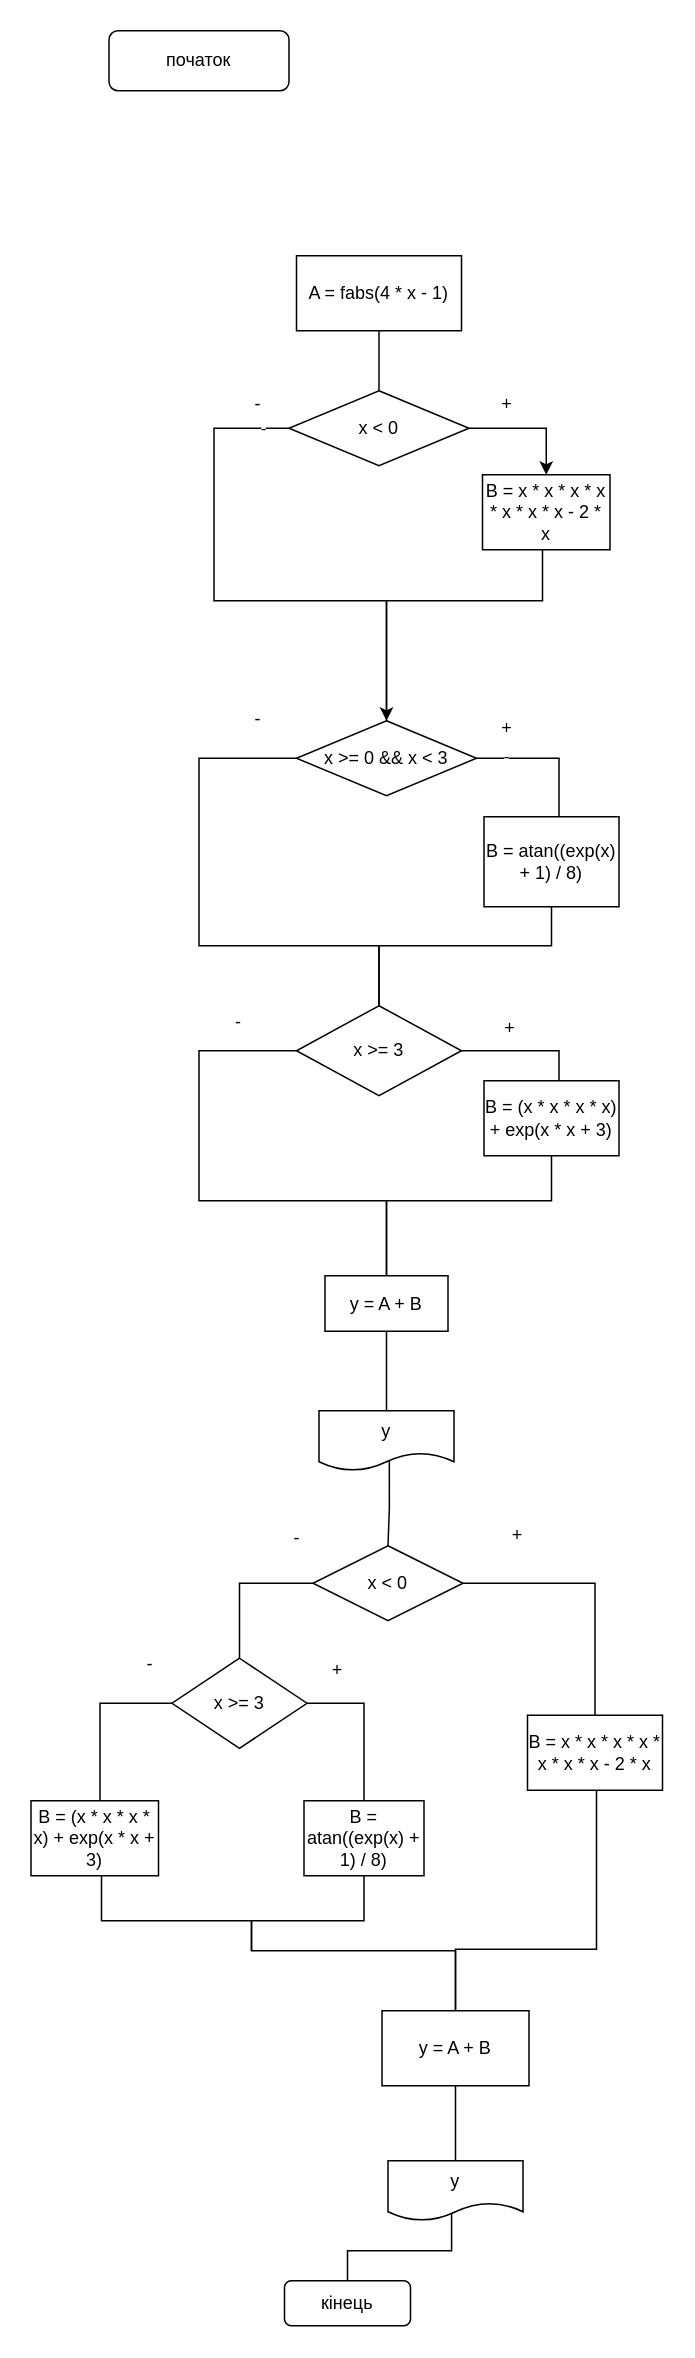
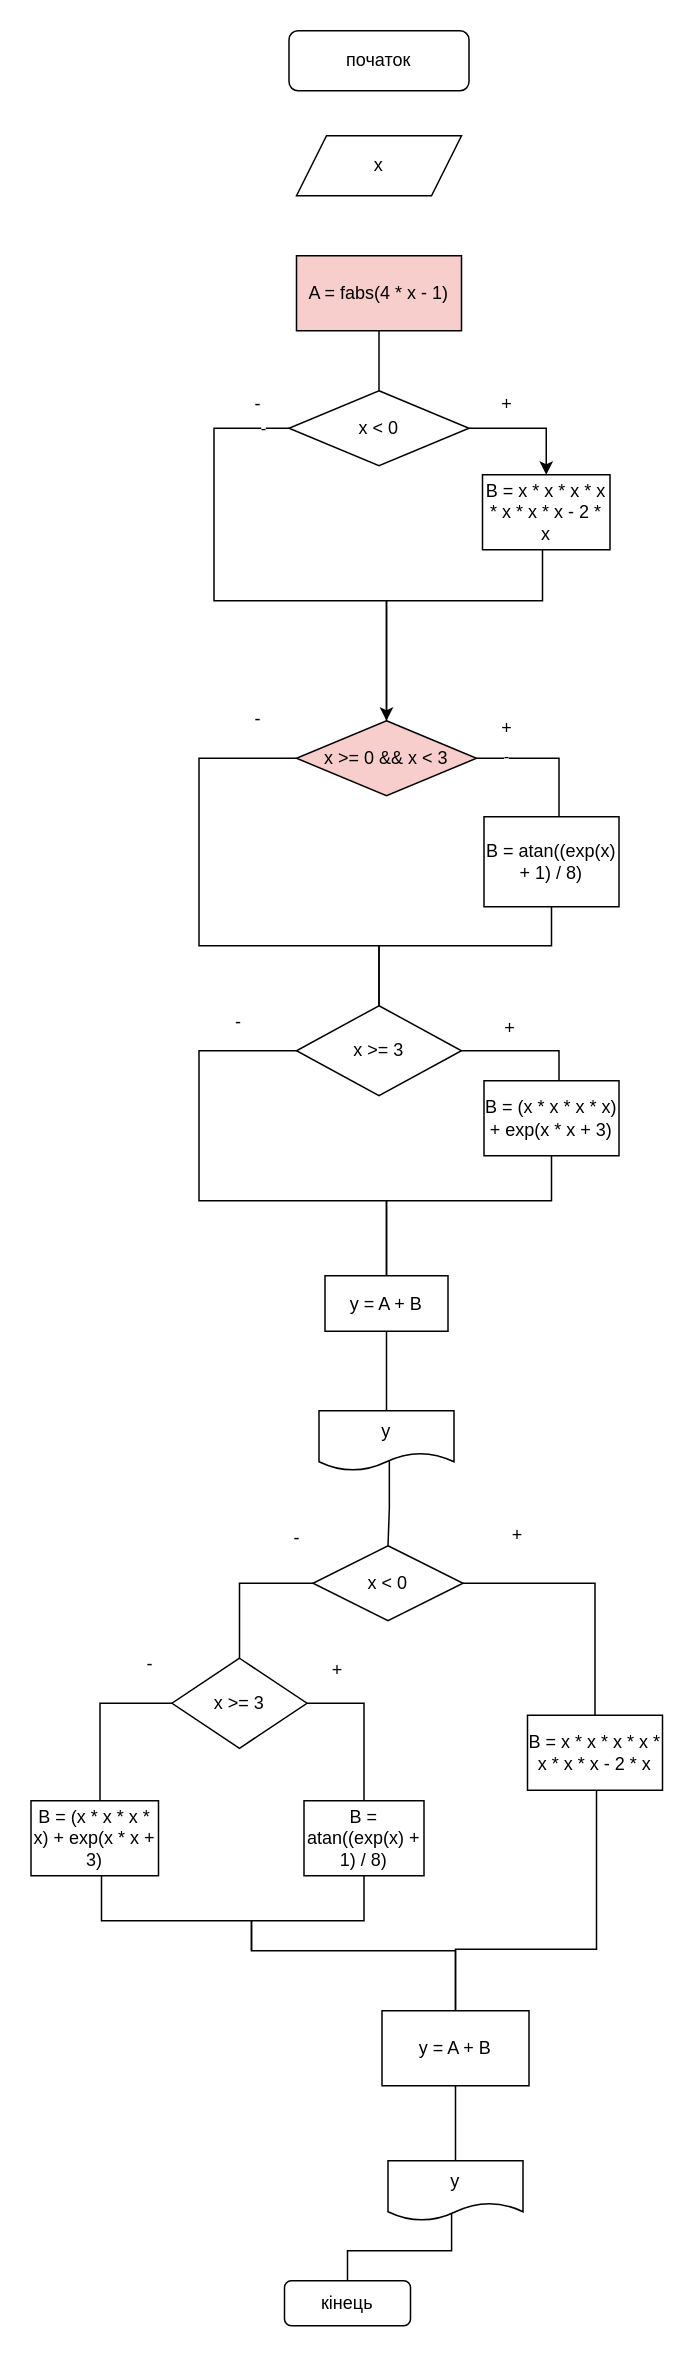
(199, 61) -> (379, 61)
none -> (379, 166)
(379, 293) -> (379, 293)
(386, 758) -> (386, 758)
